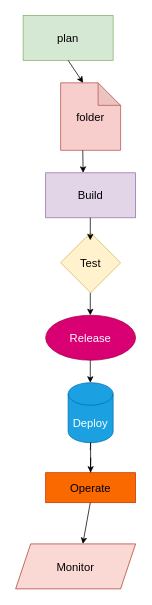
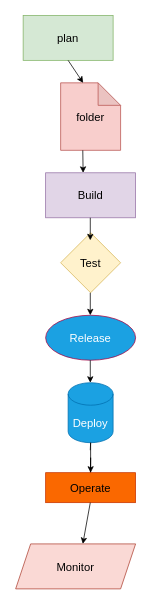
(90, 338) -> (90, 338)
